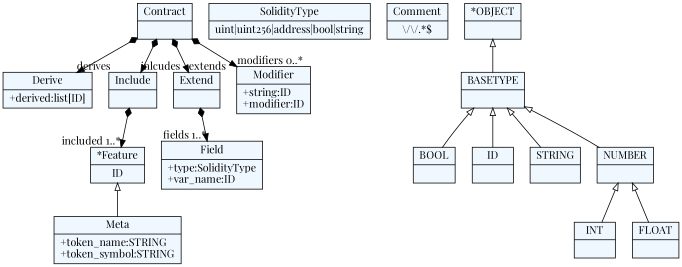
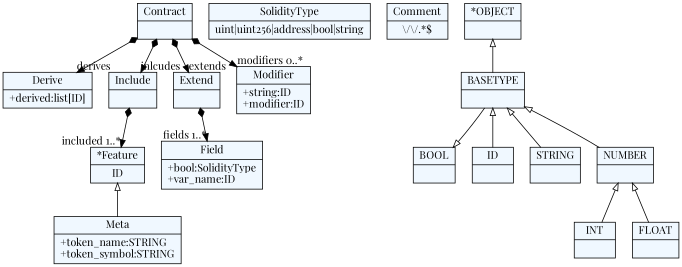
(455, 130) -> (472, 125)
(212, 168) -> (212, 168)
